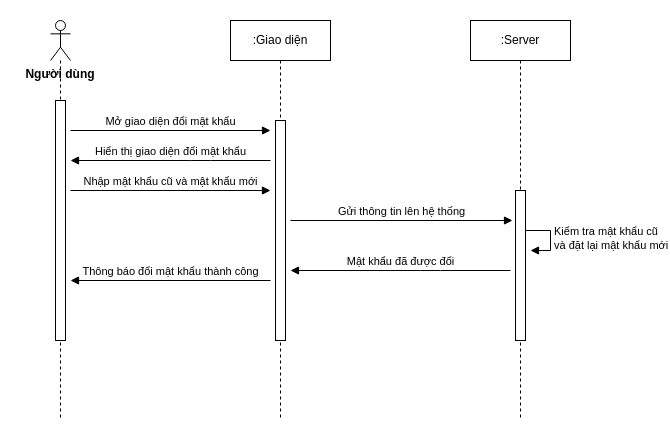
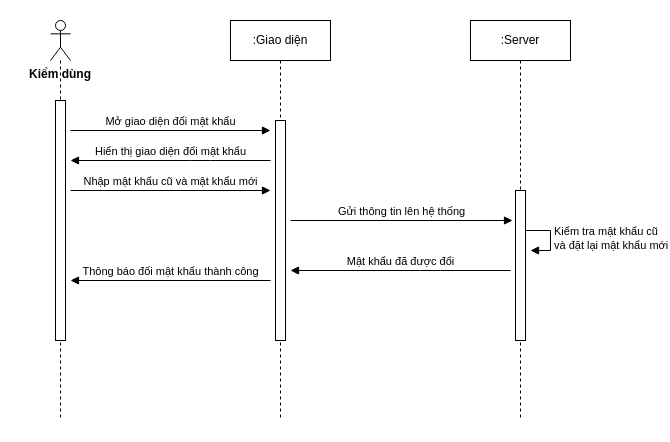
(60, 74) -> (60, 74)
